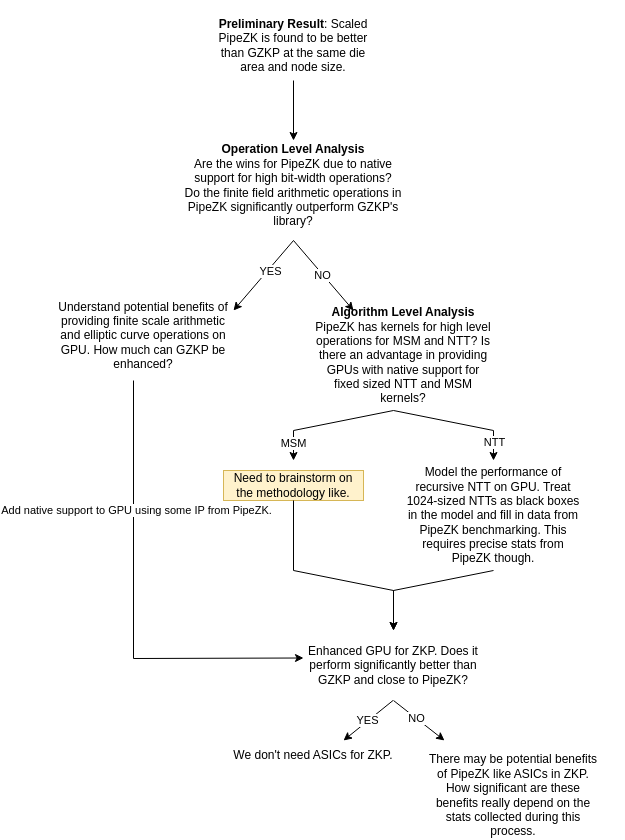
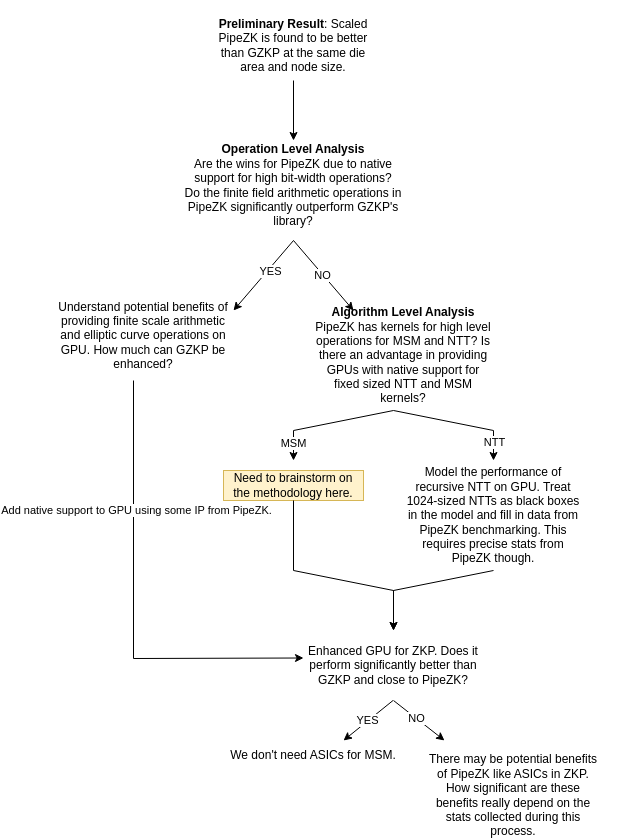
(294, 486) -> (294, 486)
(314, 756) -> (314, 756)
